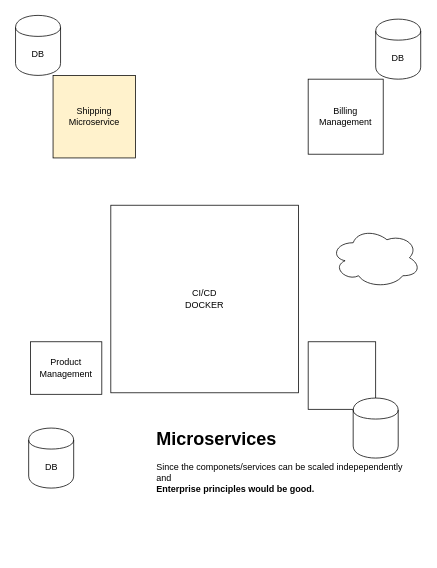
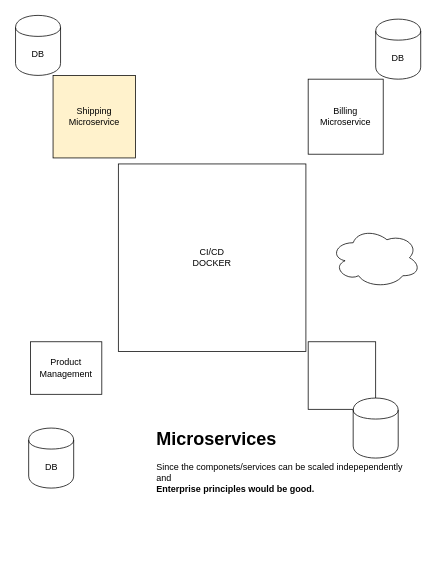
(345, 117) -> (345, 117)
(204, 299) -> (212, 258)
